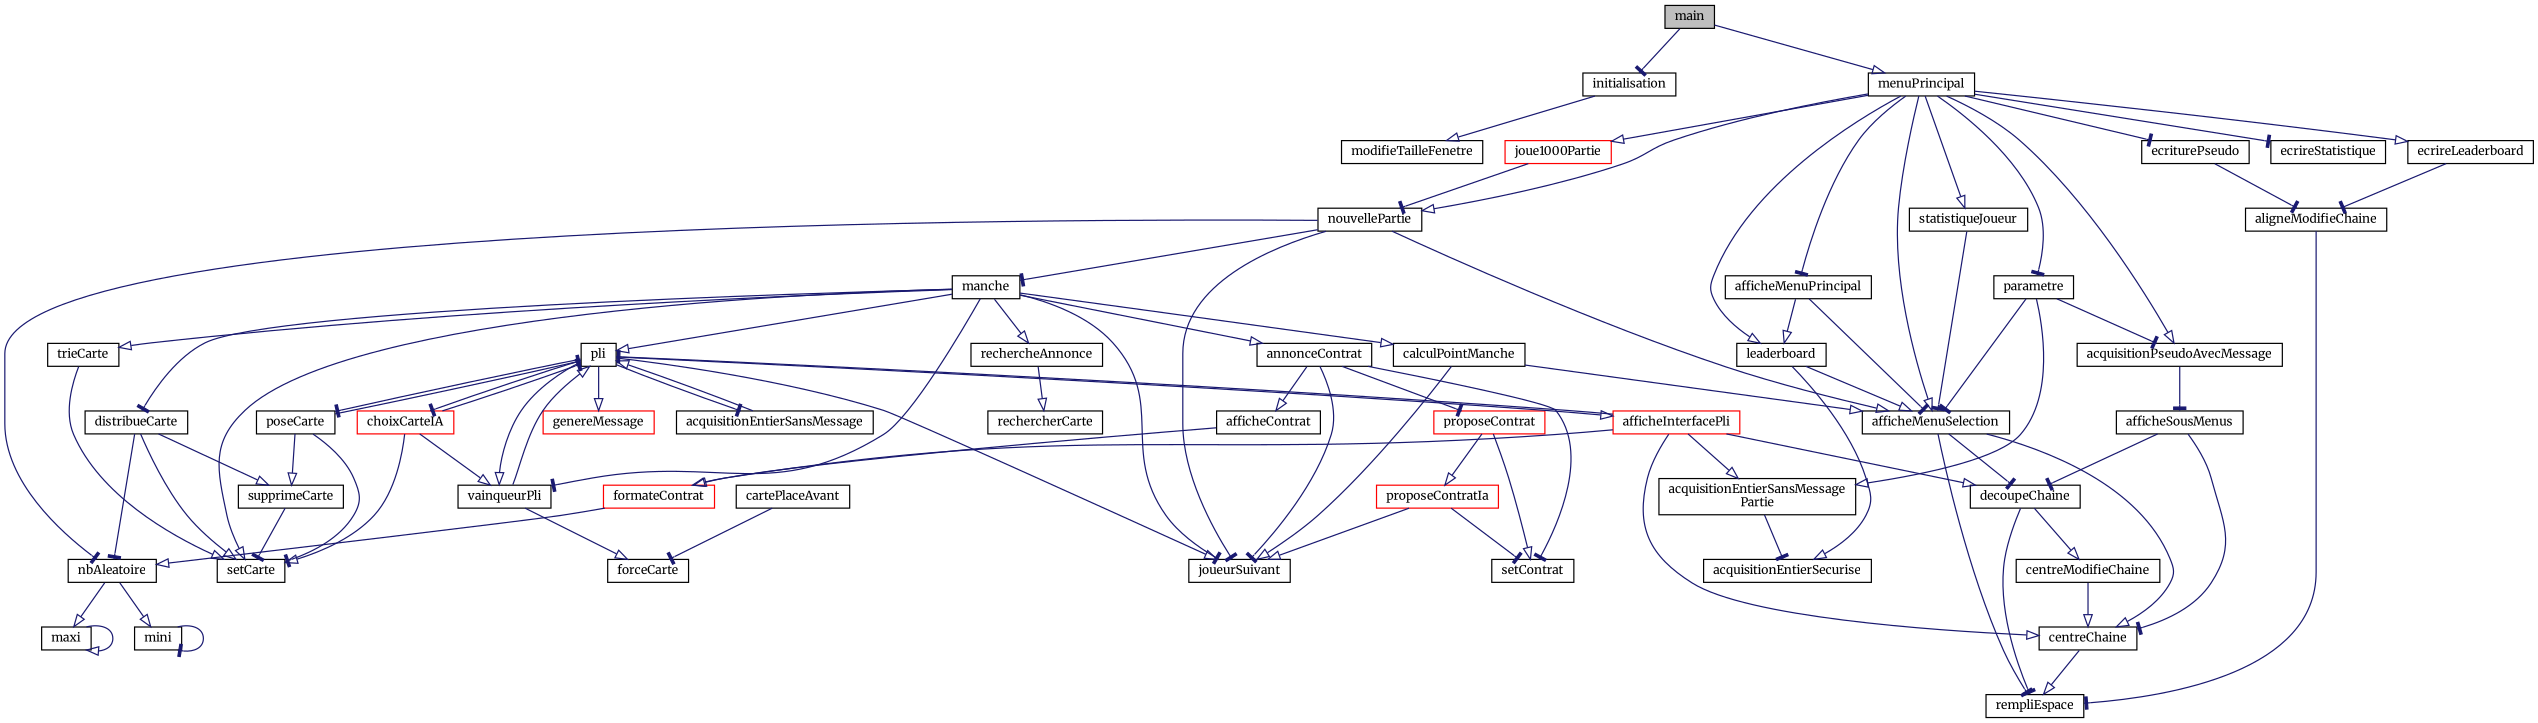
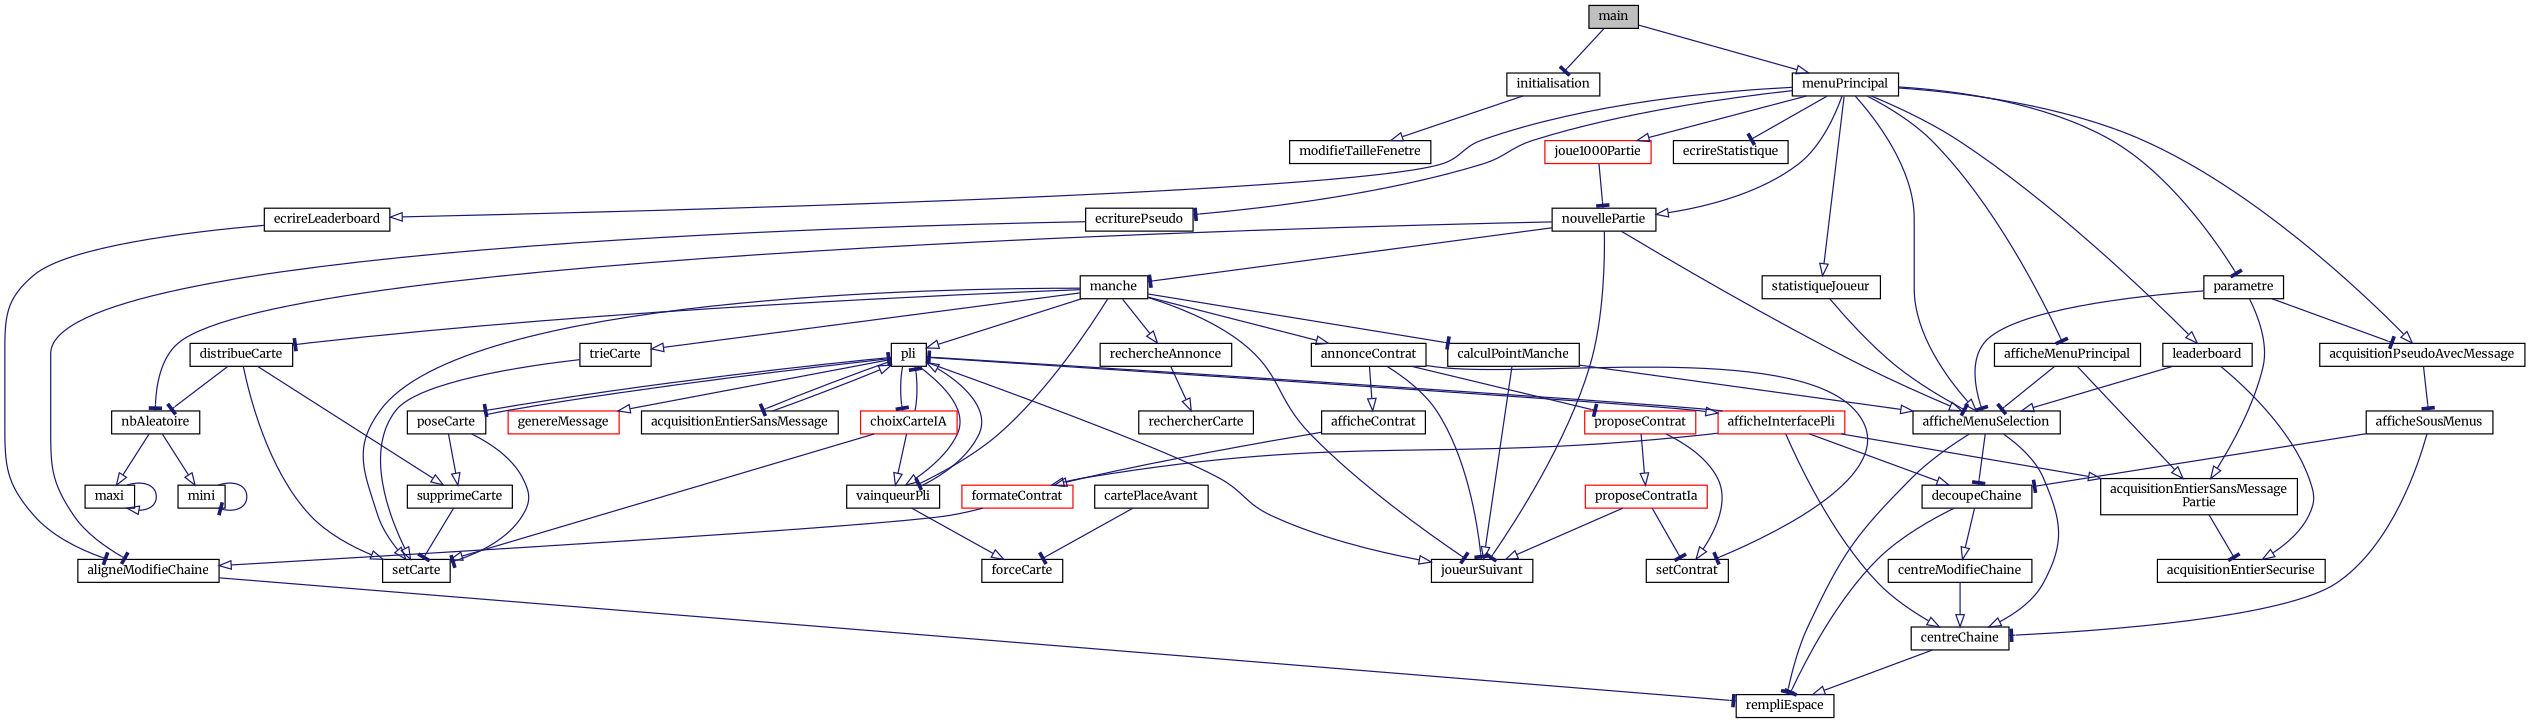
(1791, 315) -> (2126, 418)
(1209, 319) -> (1296, 318)
(387, 537) -> (608, 542)
